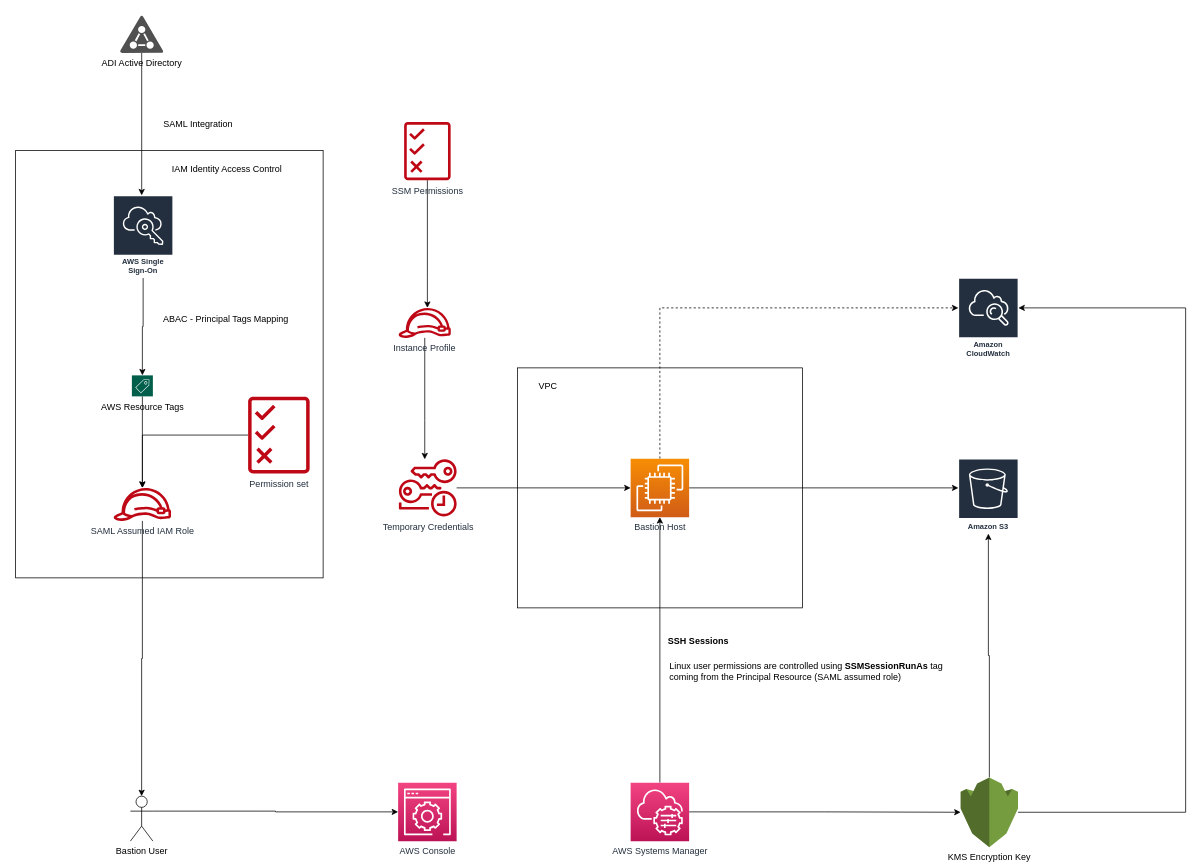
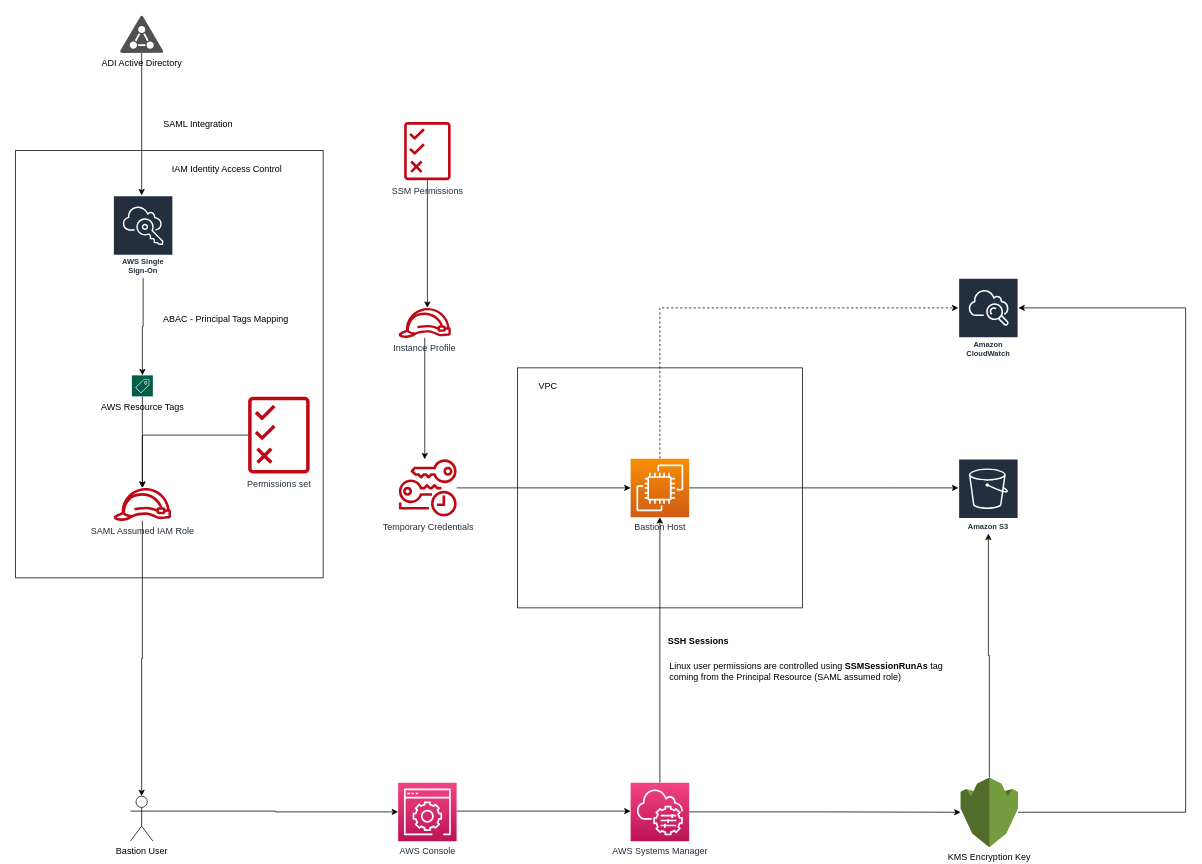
(279, 484) -> (279, 484)
none -> (624, 811)
